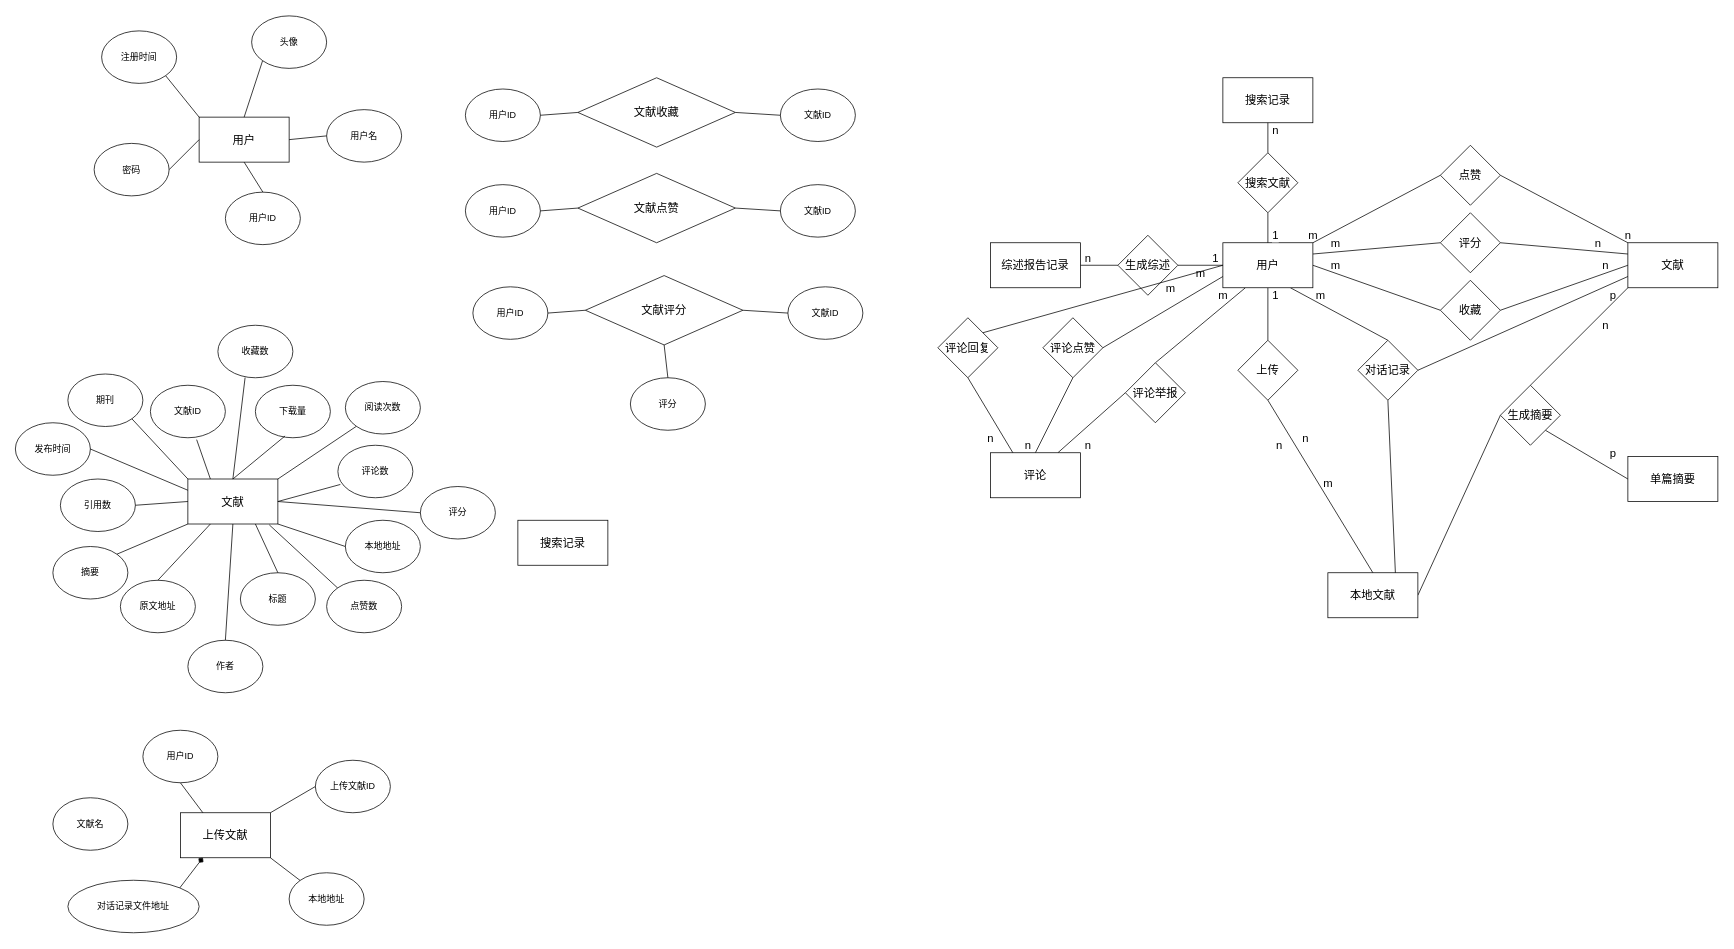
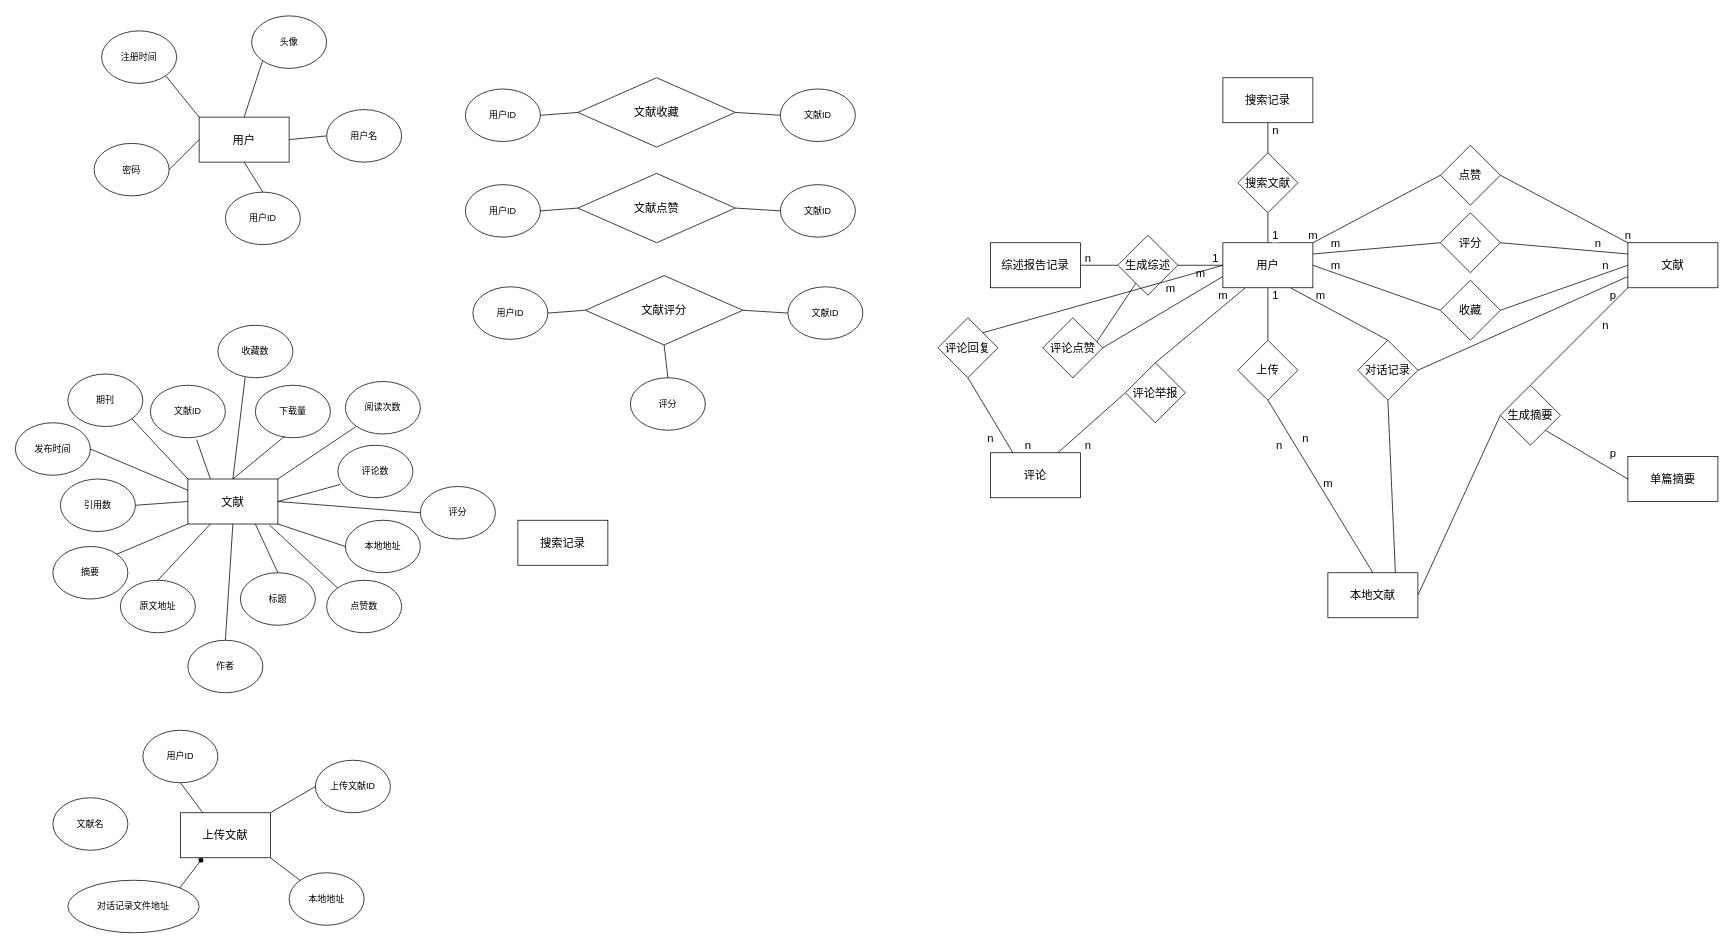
(1054, 415) -> (1116, 312)
